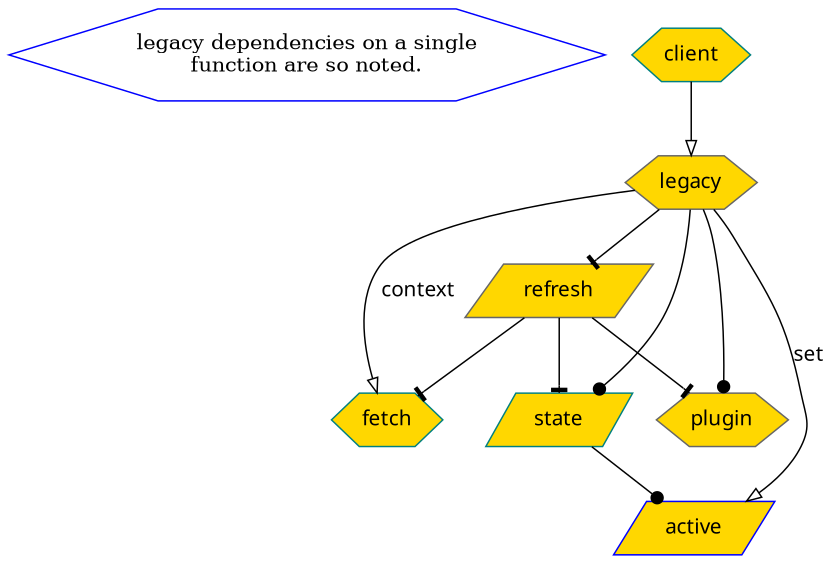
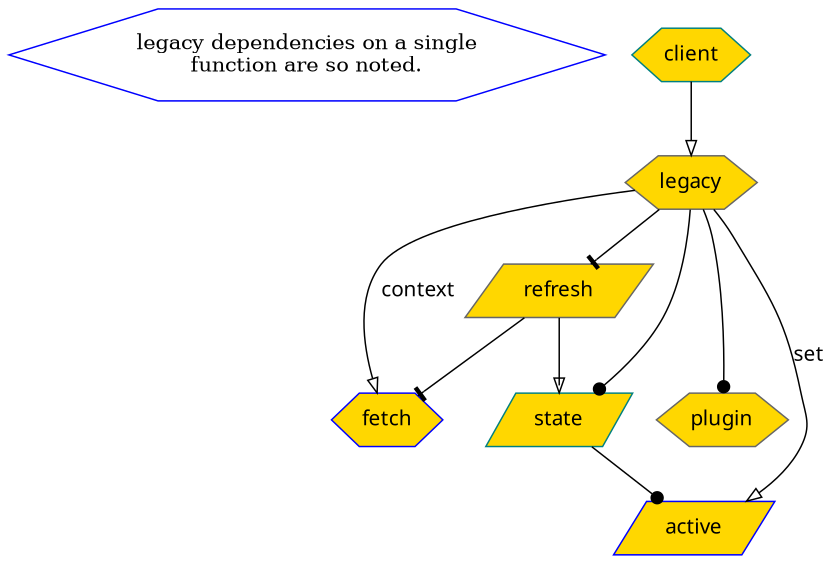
(559, 352) -> (559, 352)
(645, 358) -> none
(387, 420) -> (387, 420)
